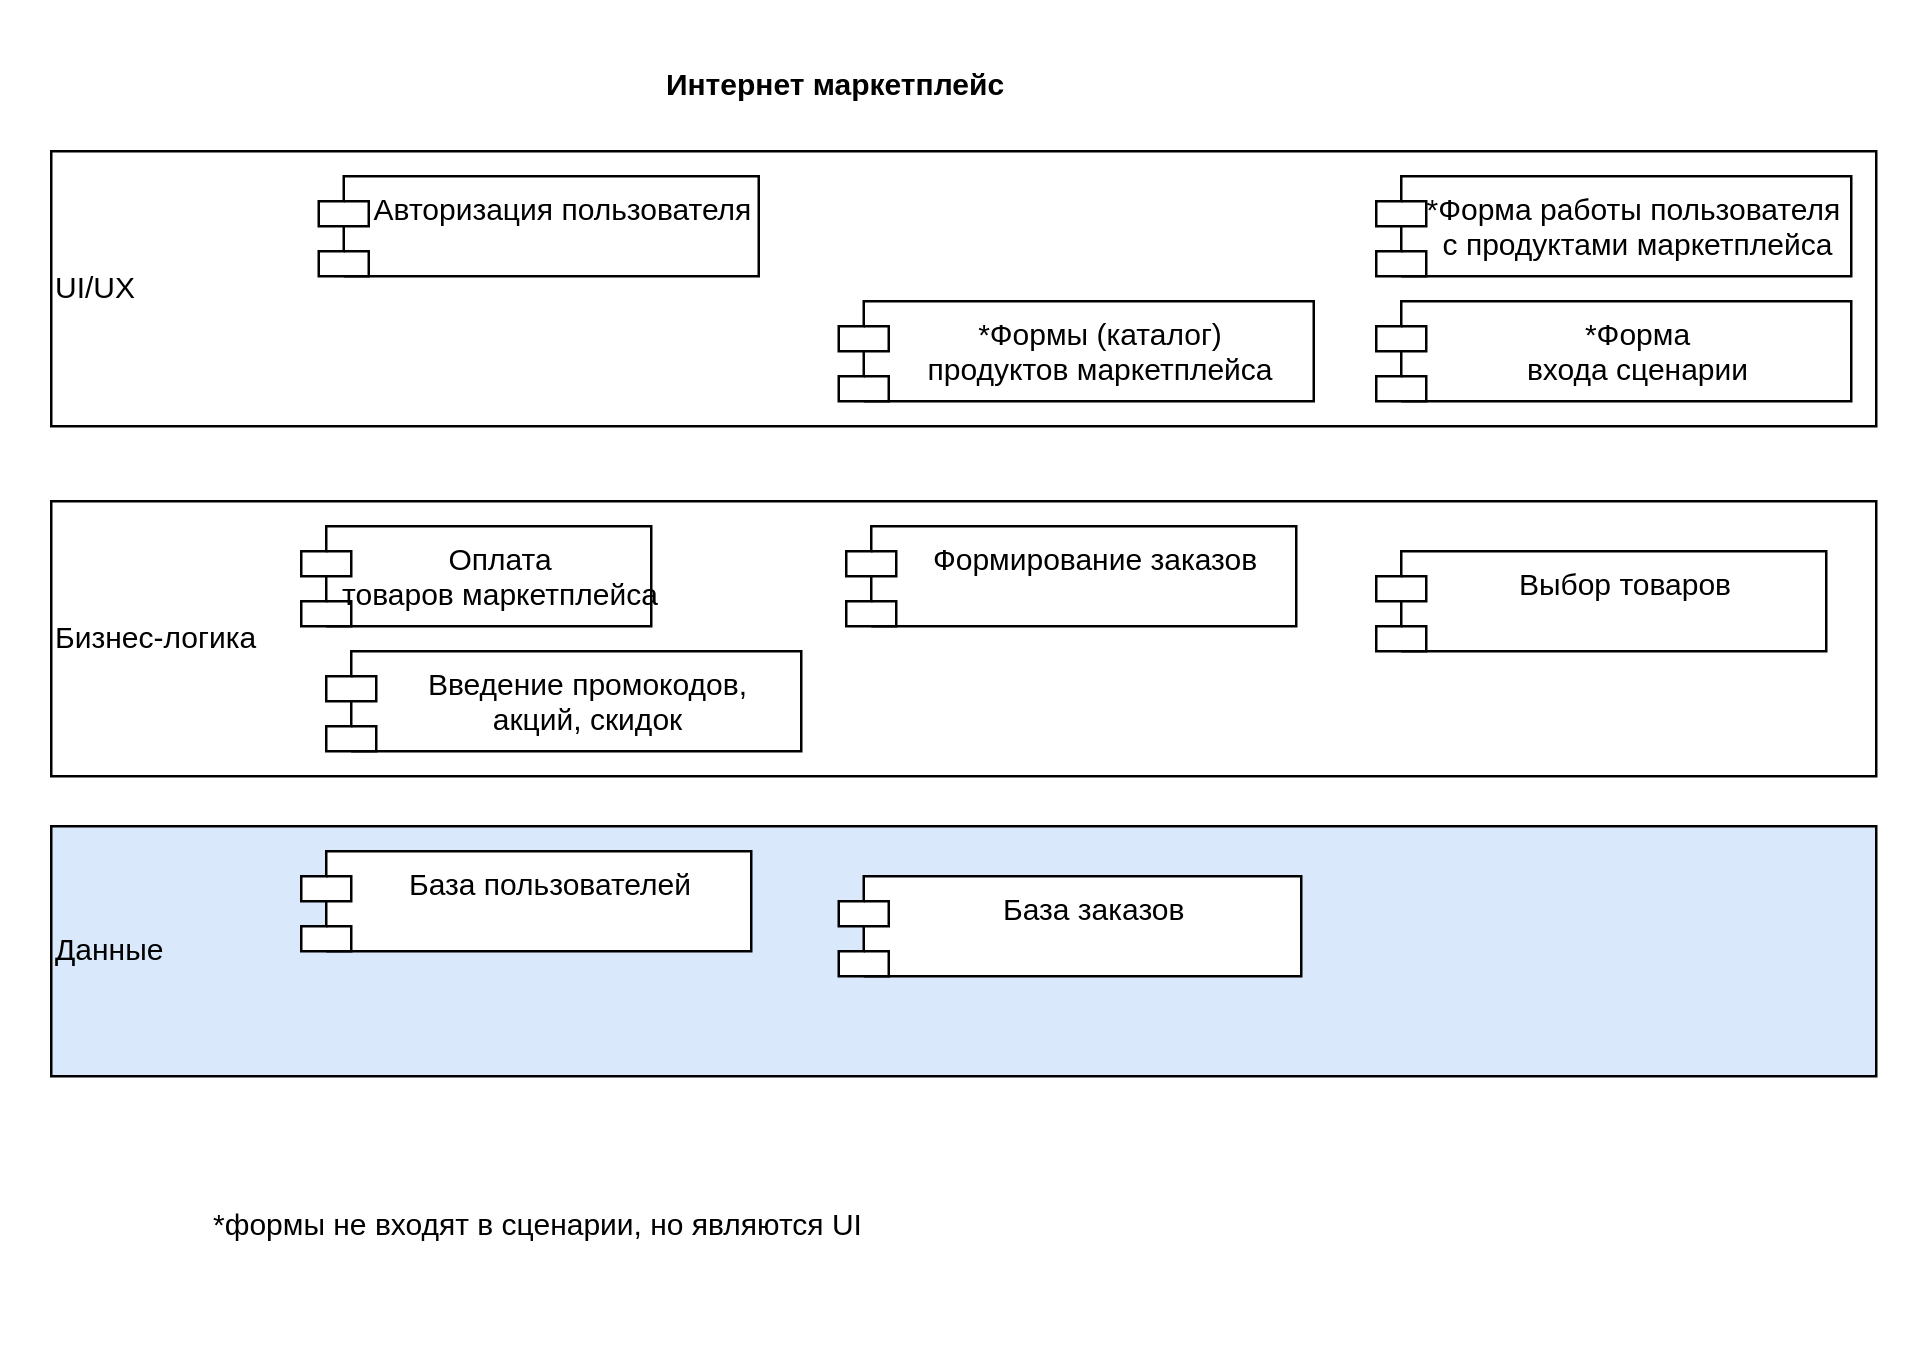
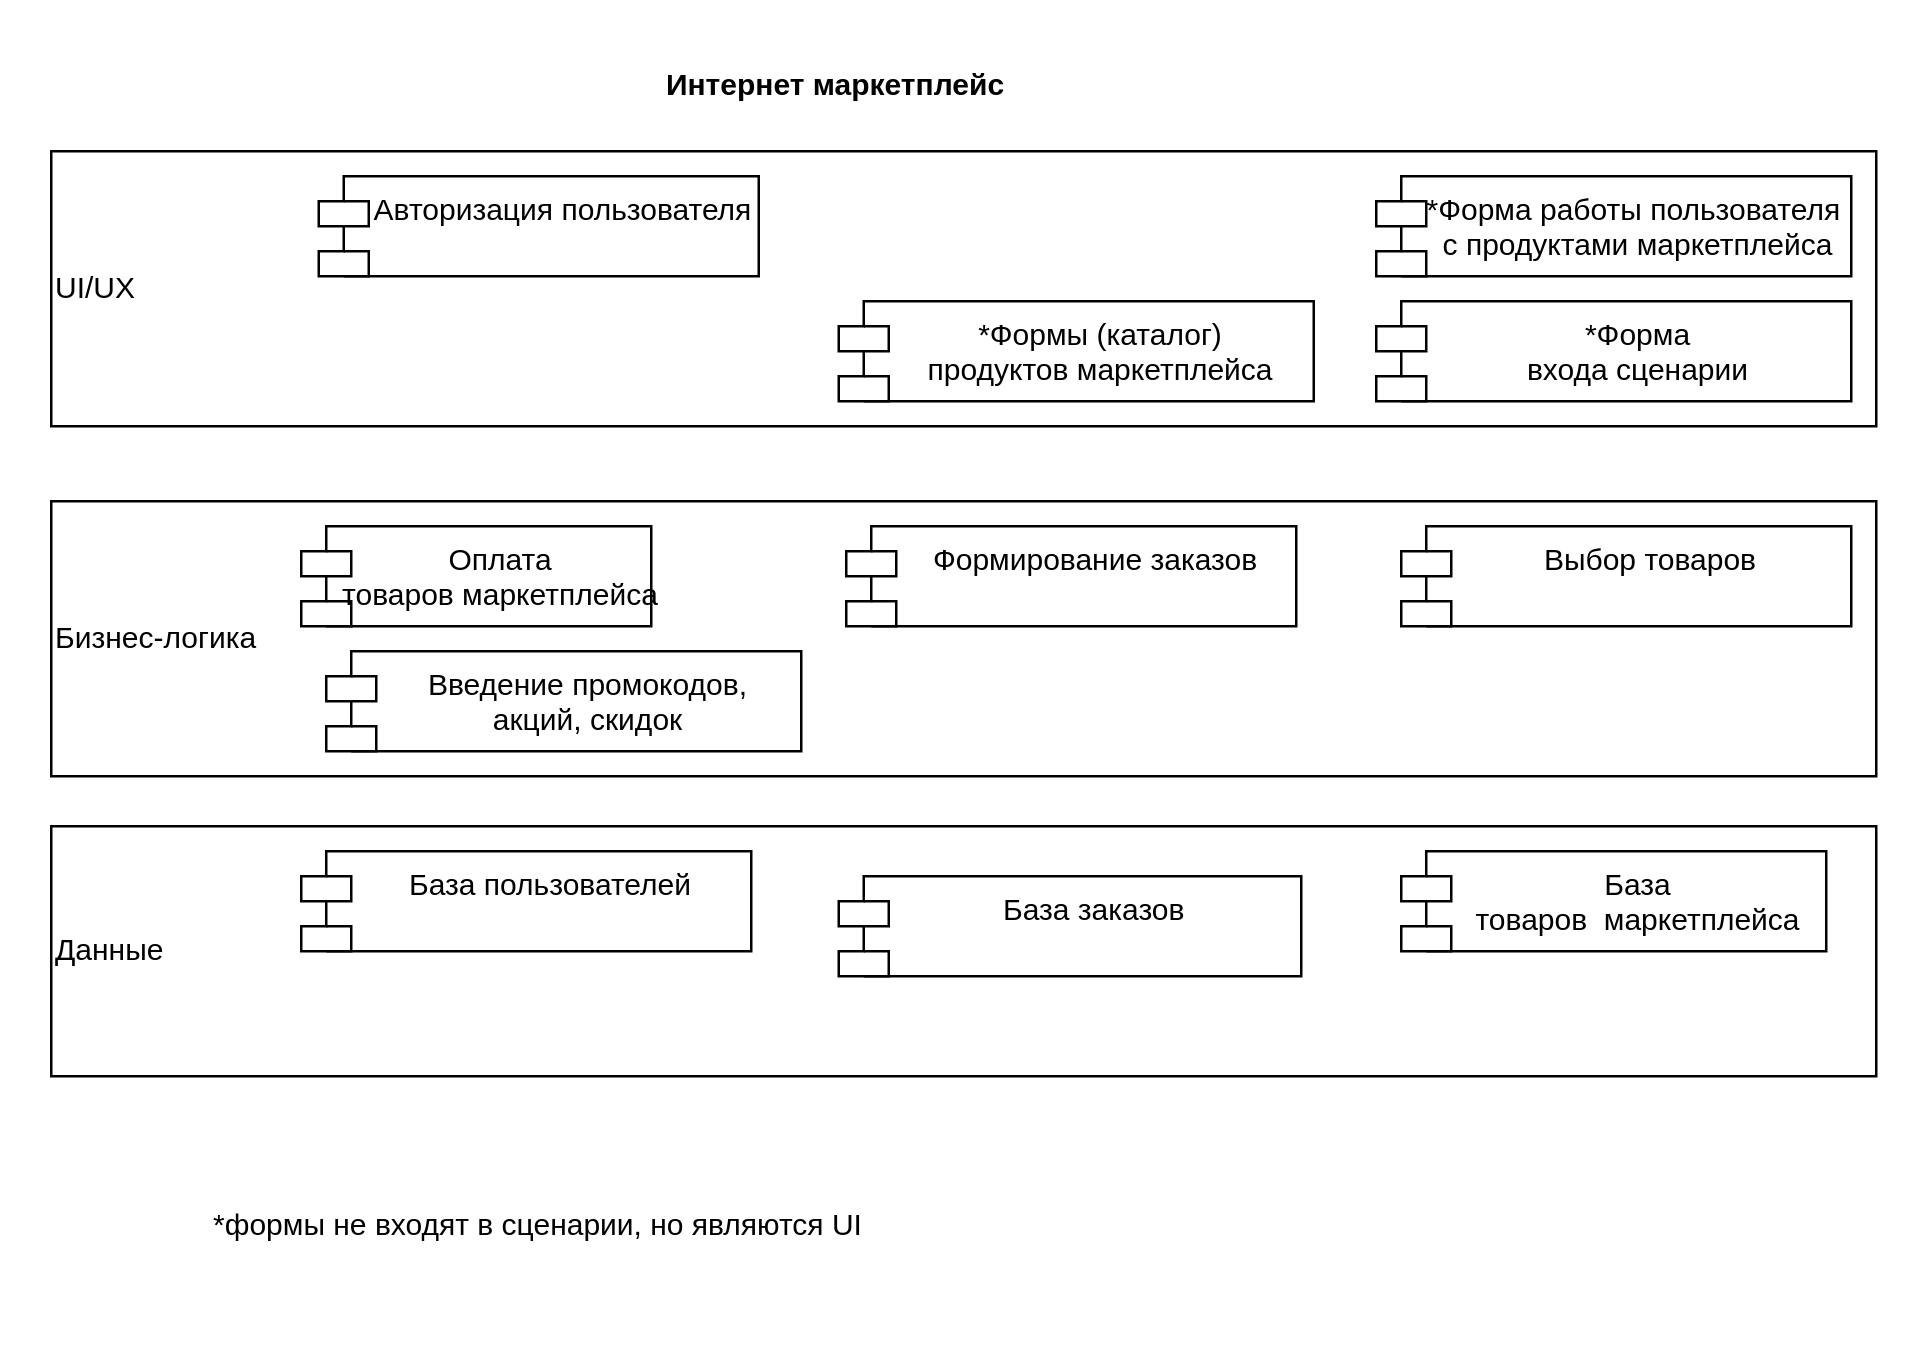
(1601, 601) -> (1626, 576)
none -> (1614, 901)
(107, 951) -> (107, 951)
